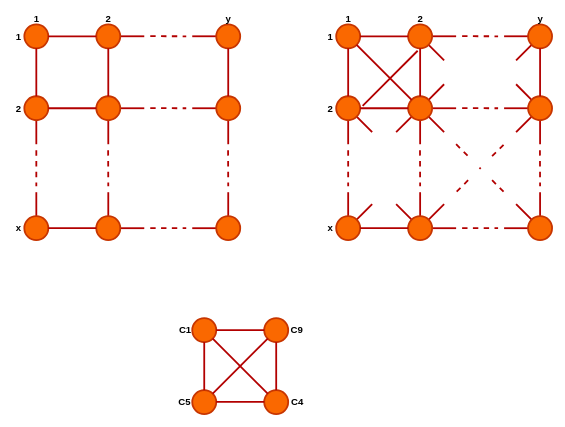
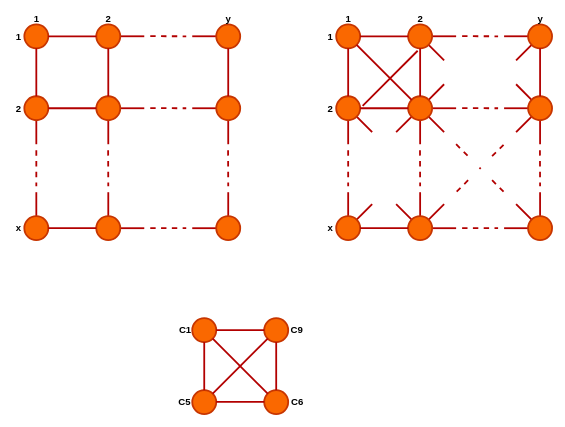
(298, 402) -> (298, 402)
